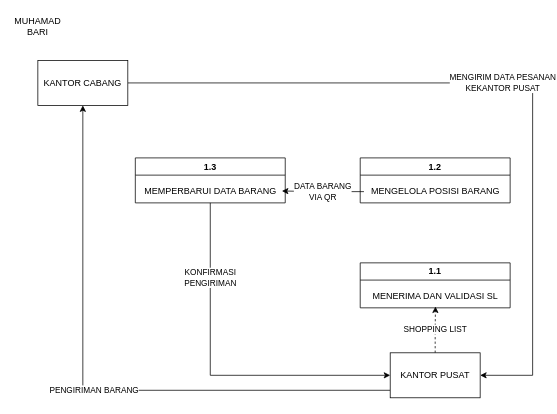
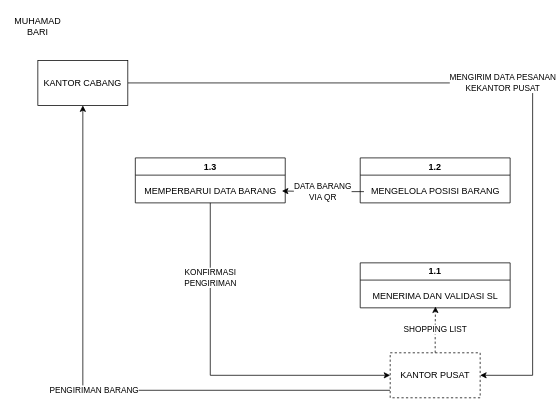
(435, 375) -> (435, 375)
